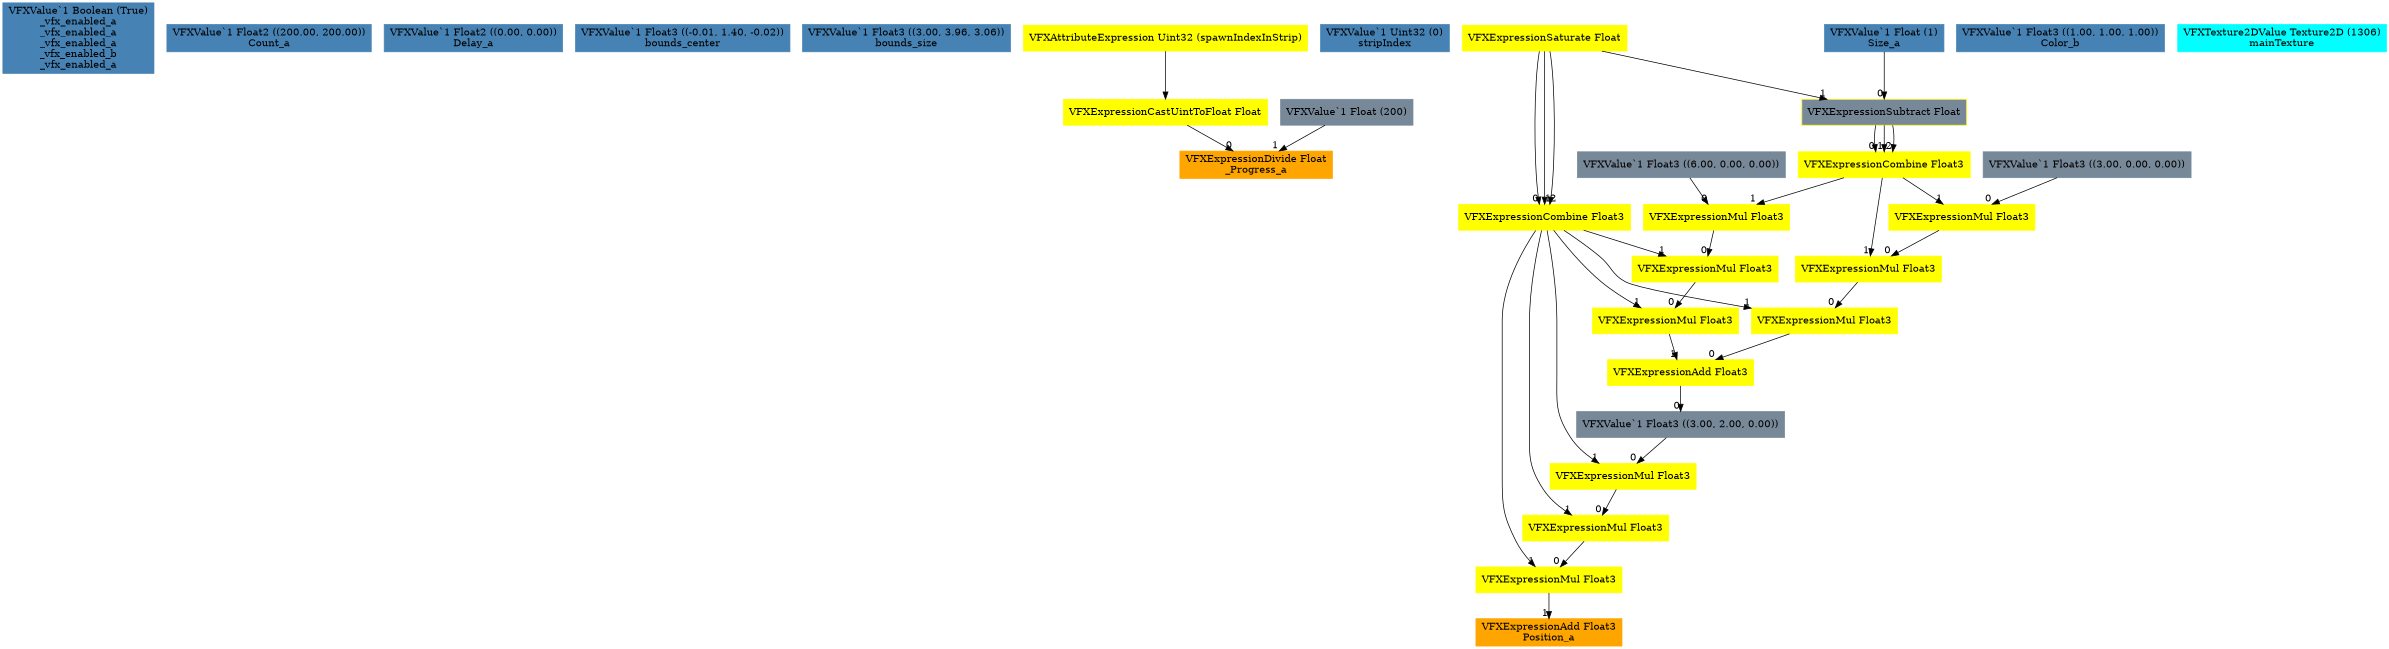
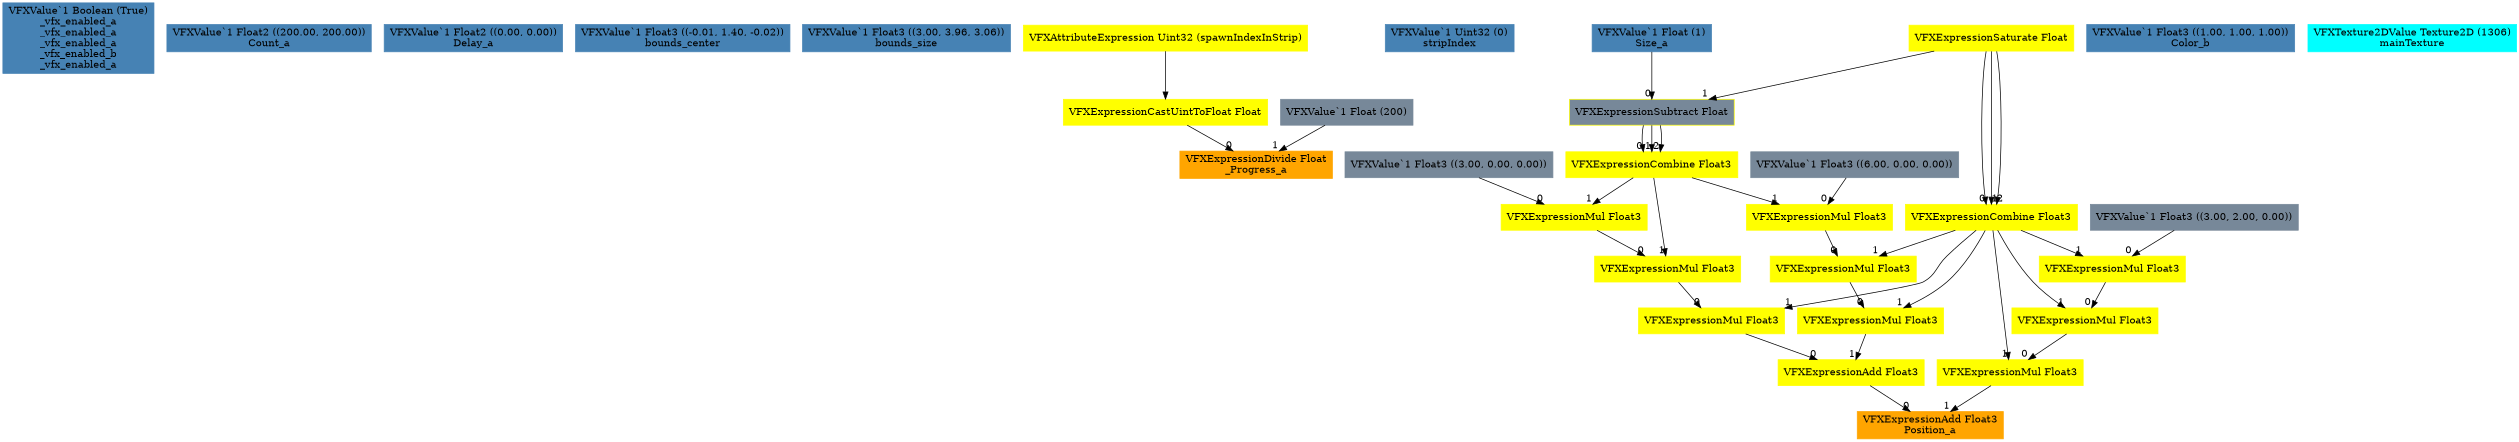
(1681, 395) -> (1887, 396)
